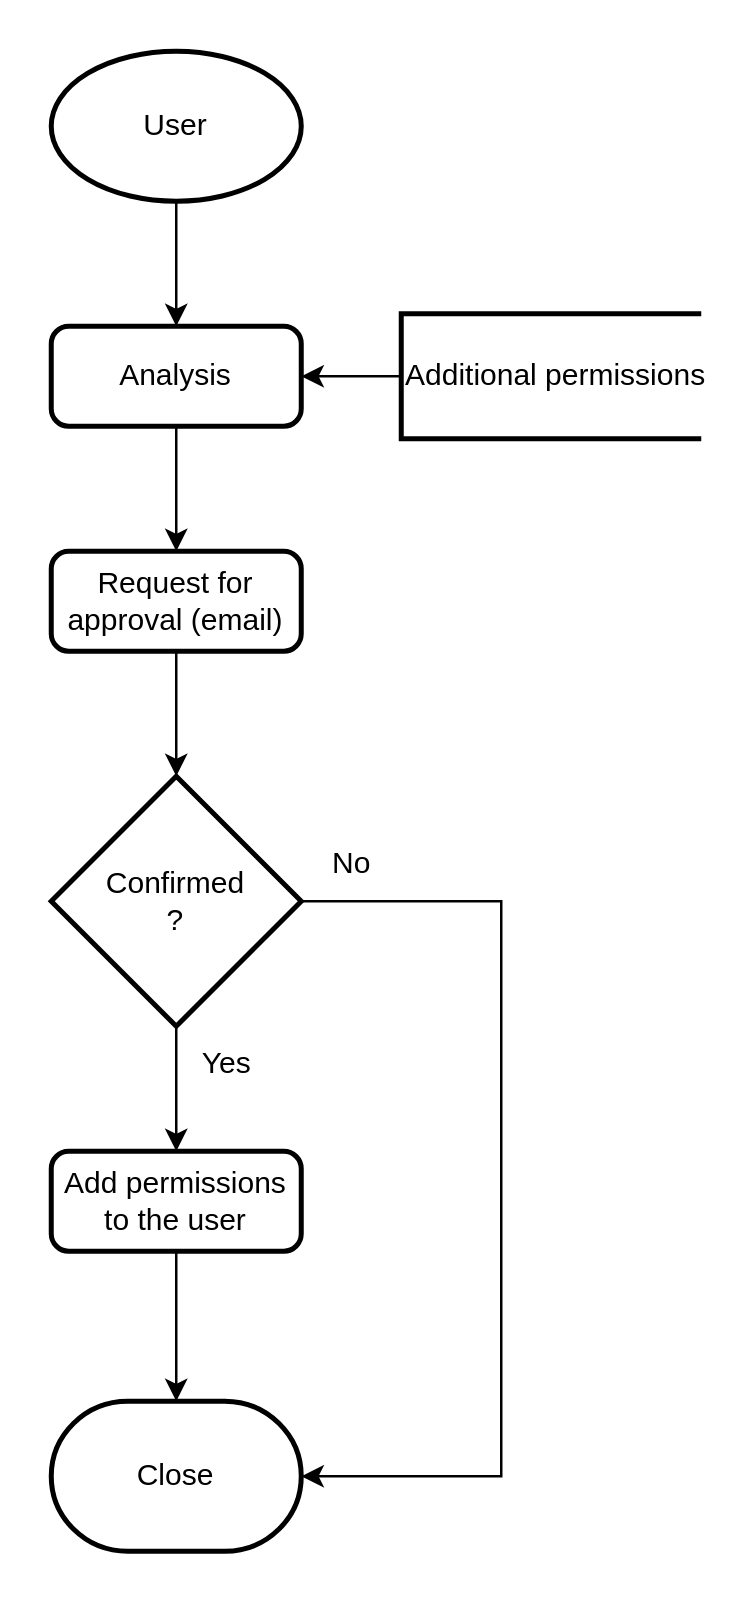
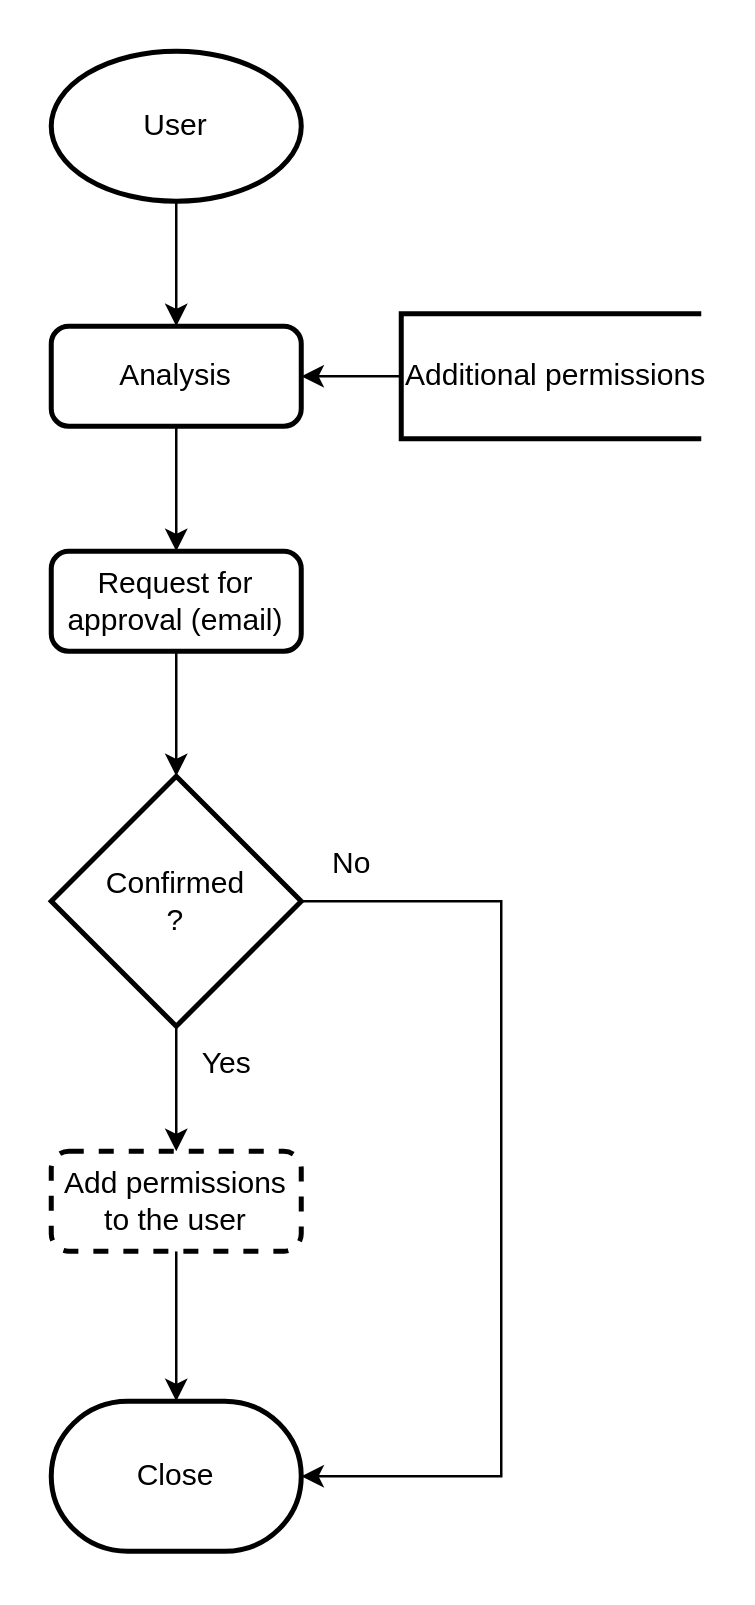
(176, 1201) -> (176, 1201)
